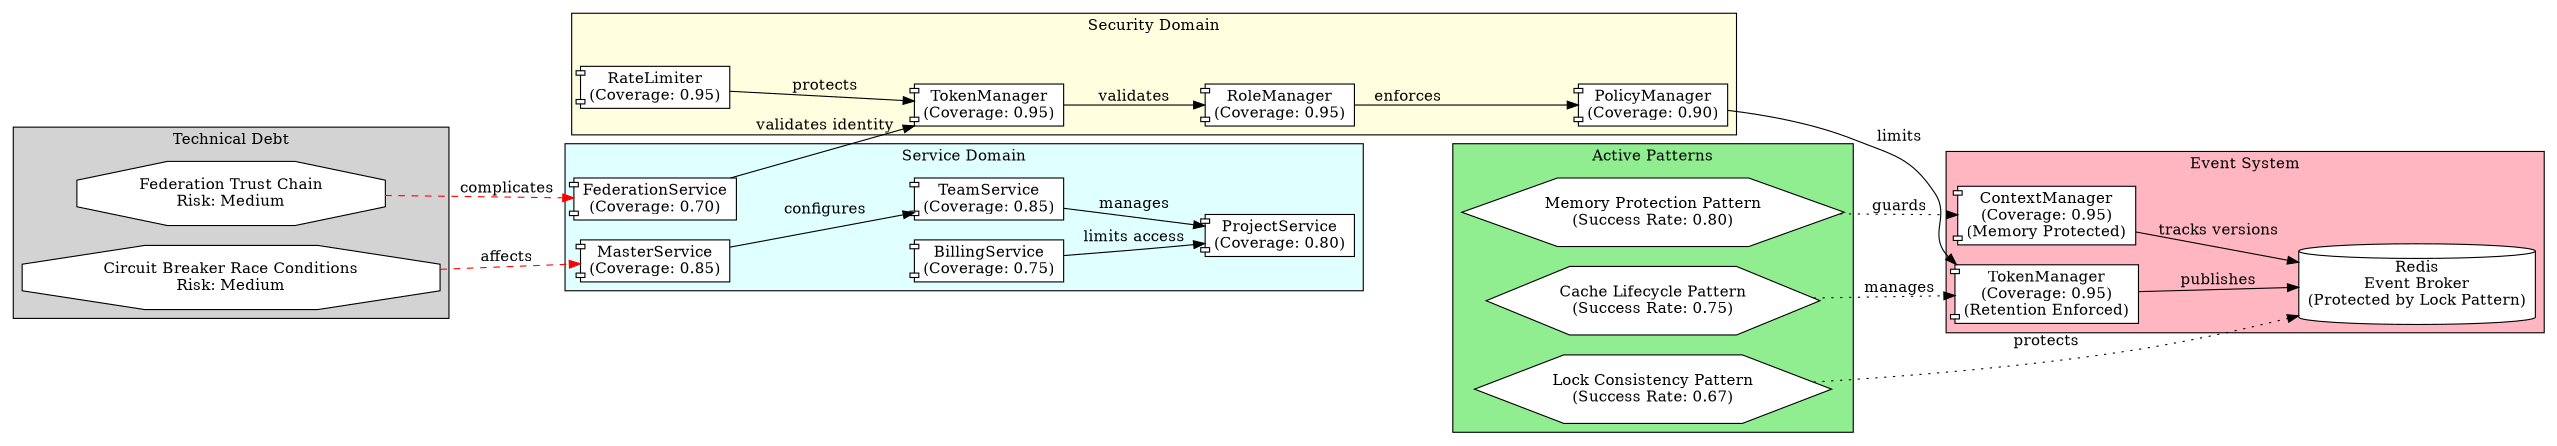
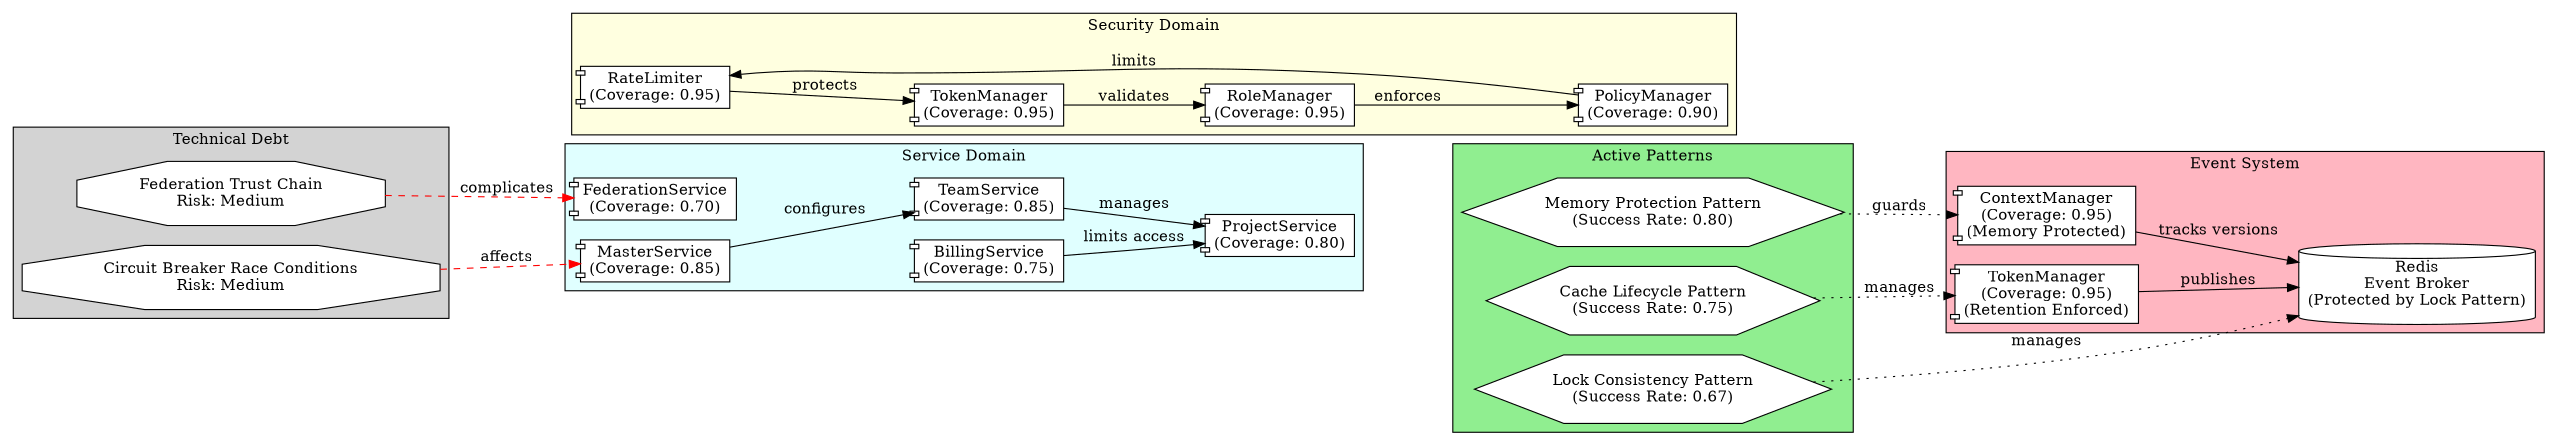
(1871, 146) -> (1160, 69)
(817, 153) -> none
(2047, 341) -> (2047, 341)
